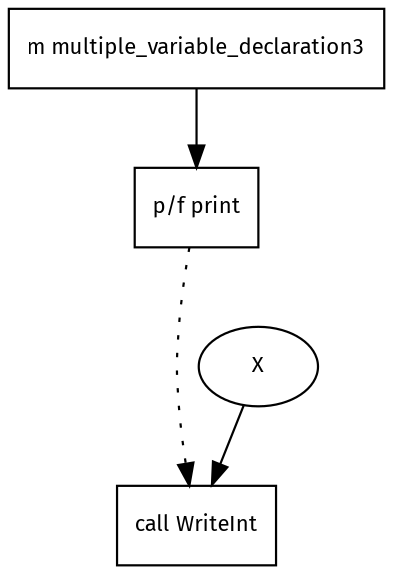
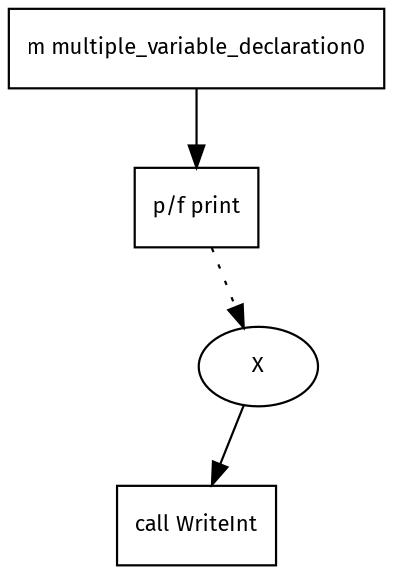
(197, 49) -> (197, 49)
(177, 355) -> (224, 277)
